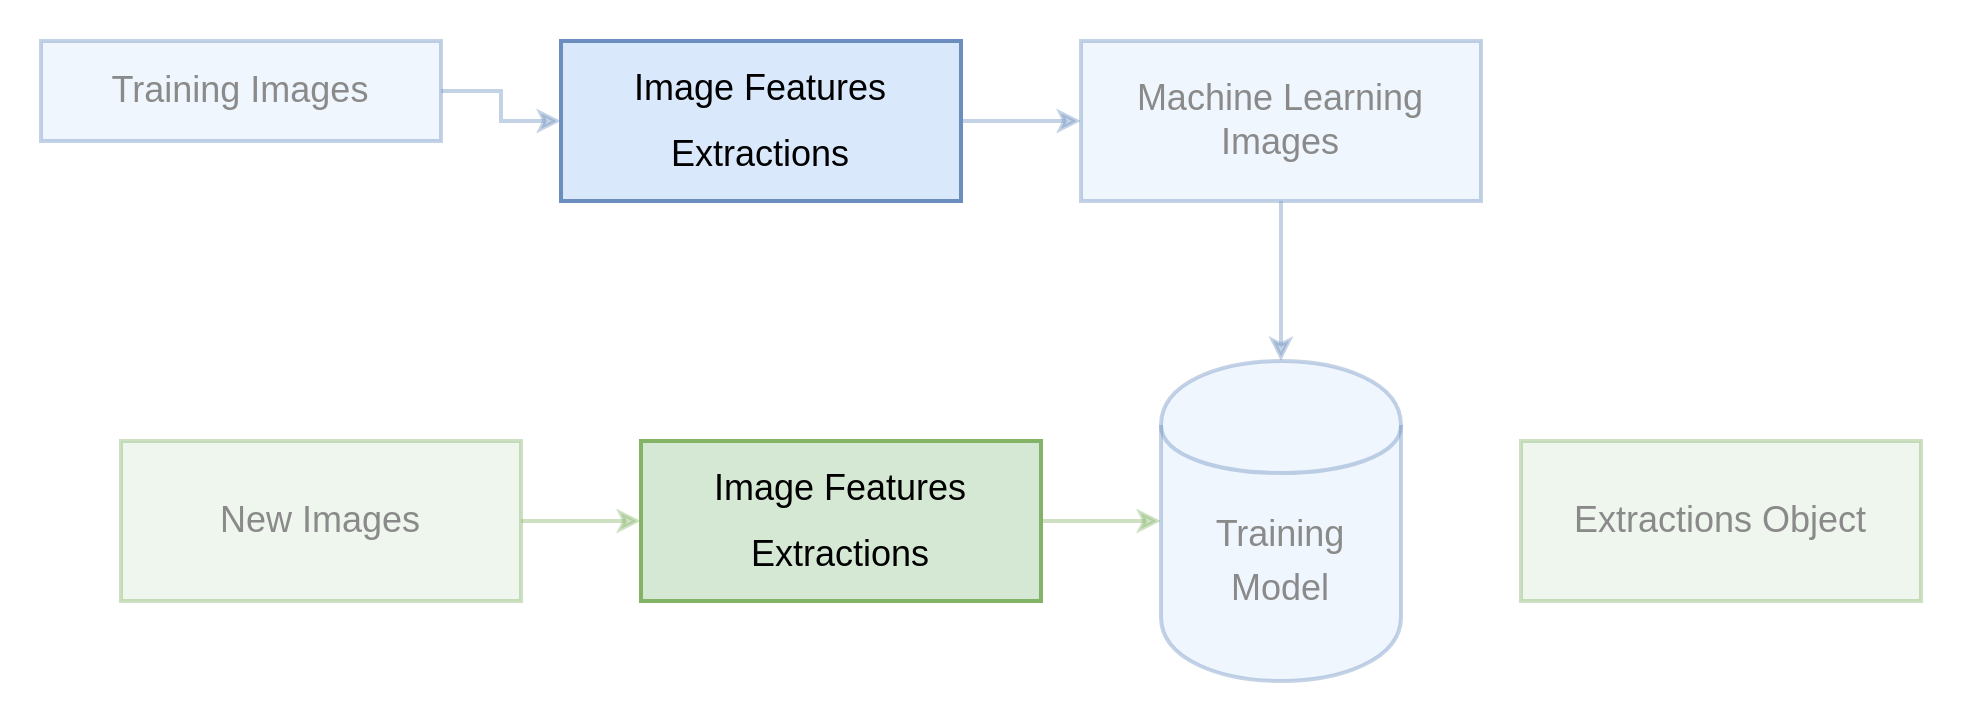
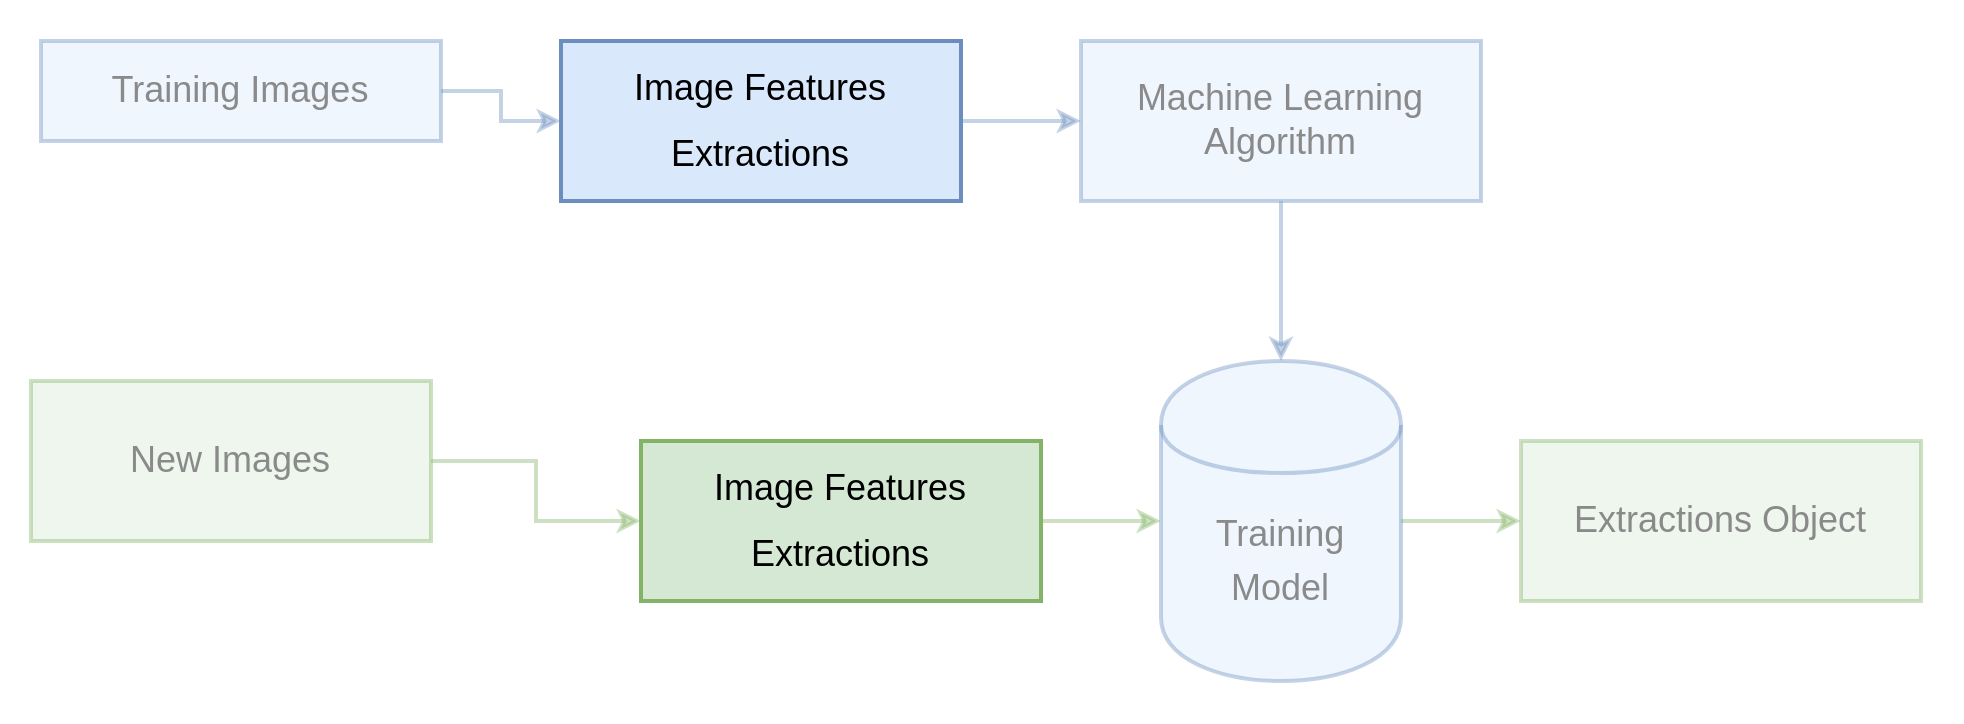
(1281, 121) -> (1281, 121)
(321, 521) -> (231, 461)
none -> (1452, 521)
